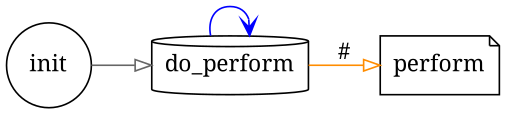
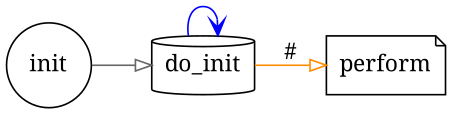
(230, 65) -> (203, 65)
